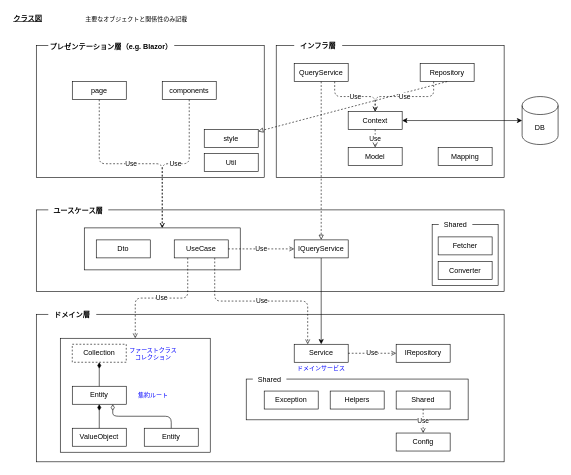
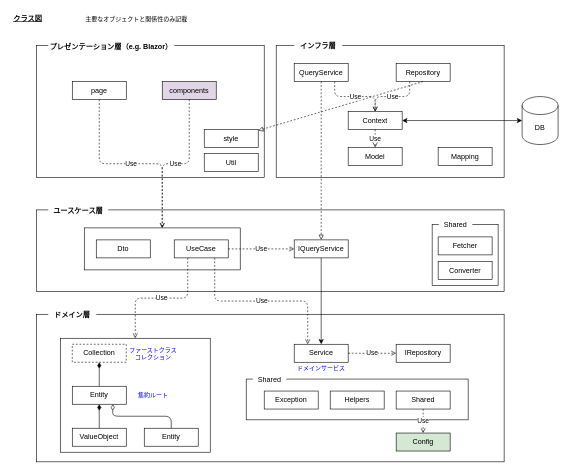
(447, 72) -> (423, 72)
(189, 90) -> (189, 90)
(423, 442) -> (423, 442)
